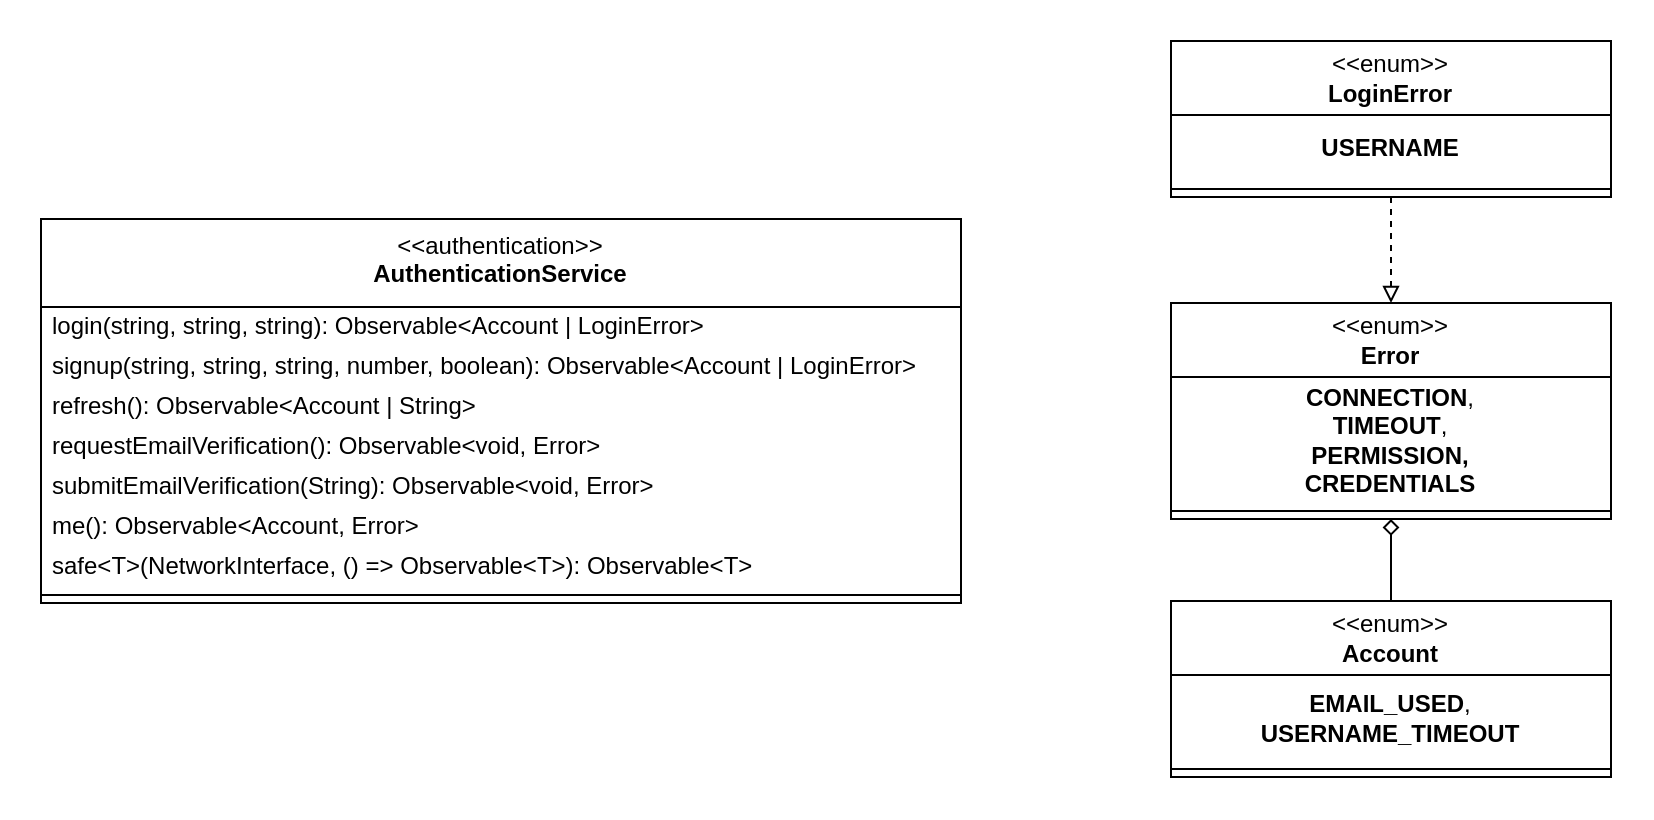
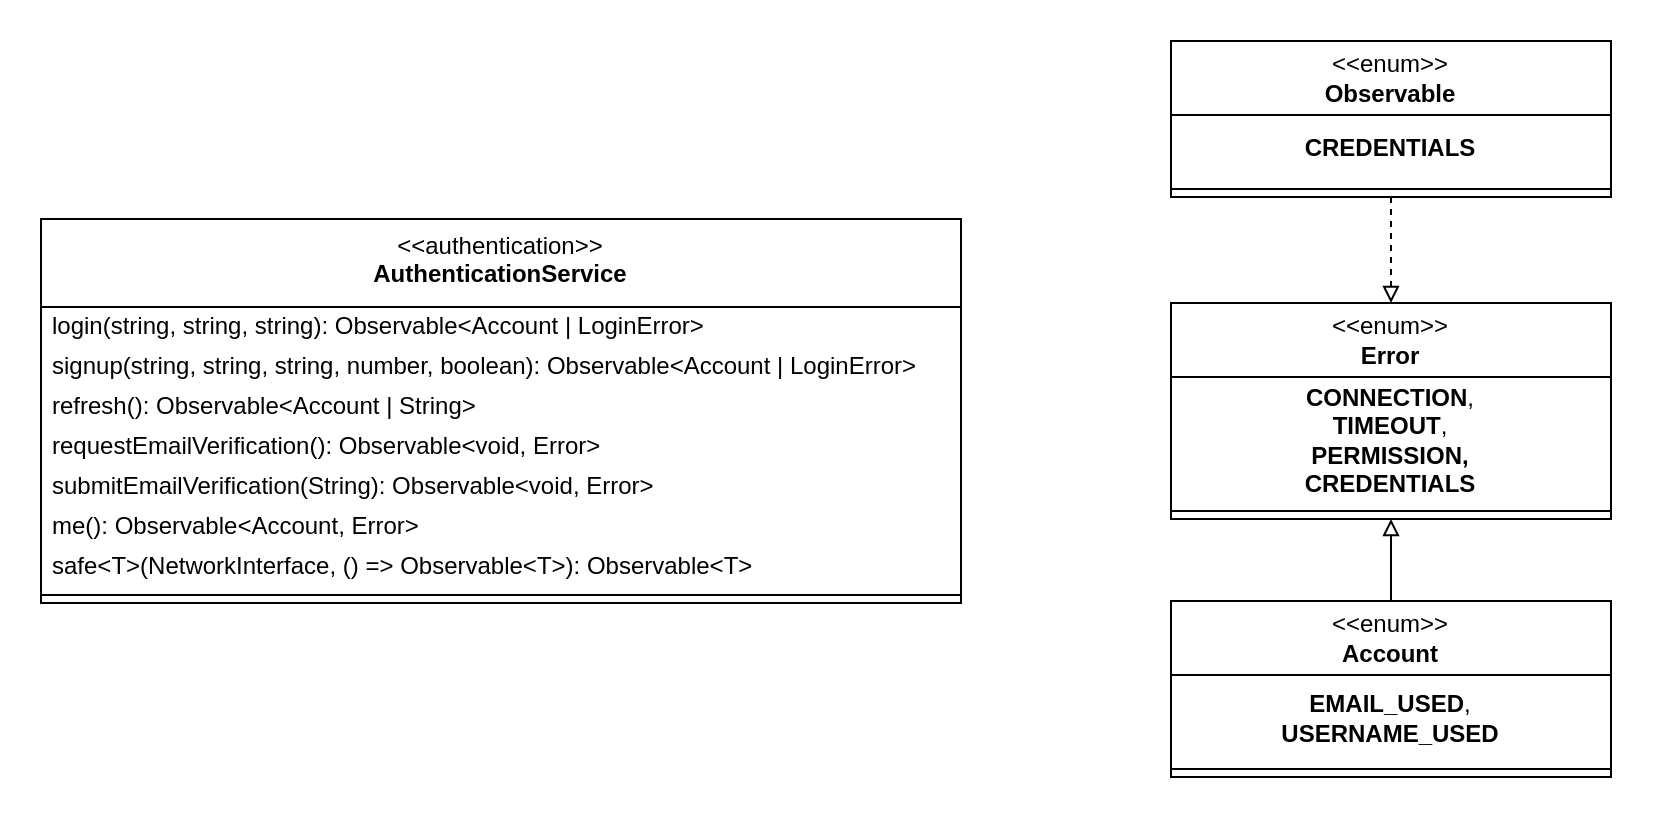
(1391, 79) -> (1391, 79)
(1391, 149) -> (1391, 149)
(1391, 536) -> (1391, 536)
(1391, 719) -> (1391, 719)
